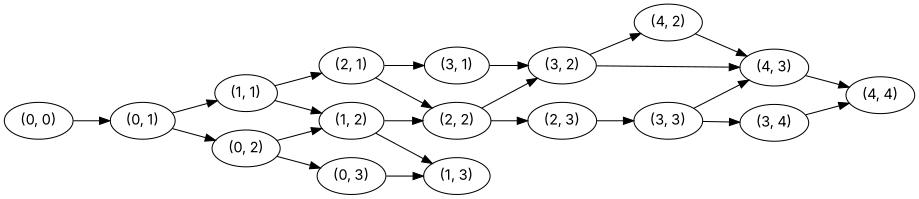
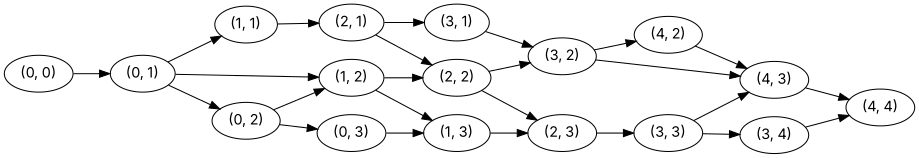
(293, 105) -> (242, 76)
none -> (504, 133)
